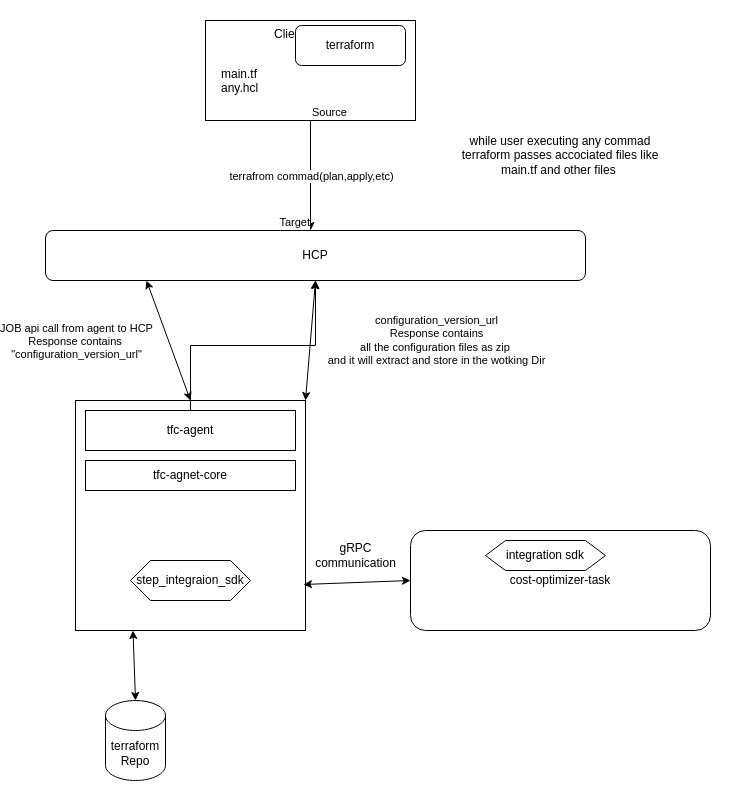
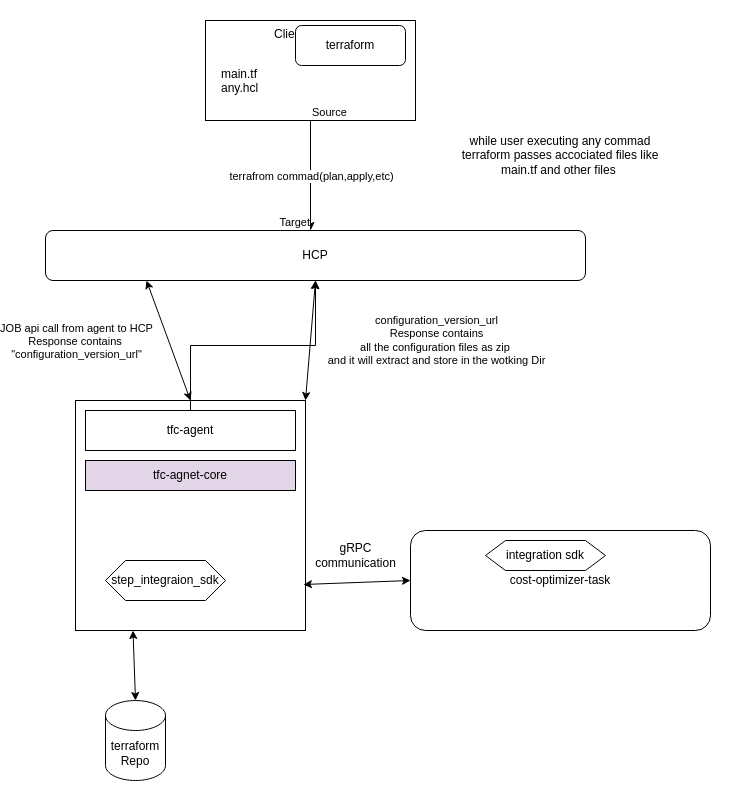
(191, 476) -> (191, 476)
(191, 581) -> (166, 581)
